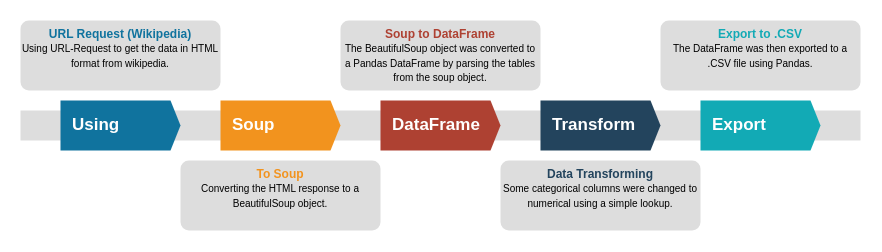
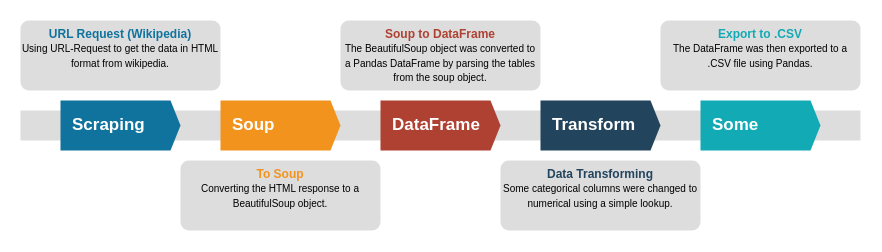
(94, 126) -> (108, 126)
(741, 126) -> (732, 126)
